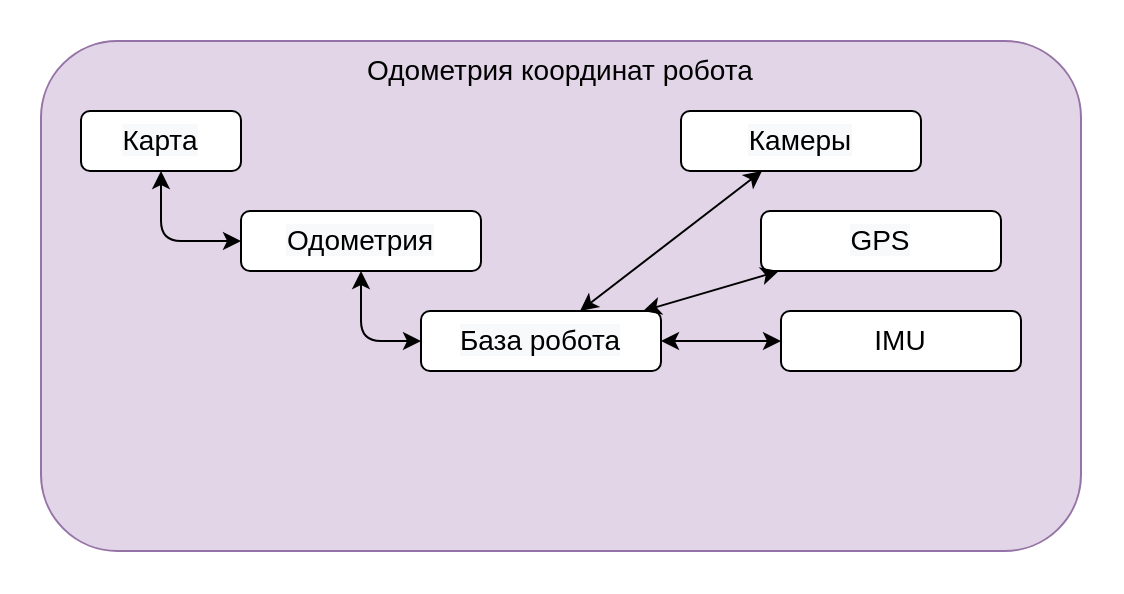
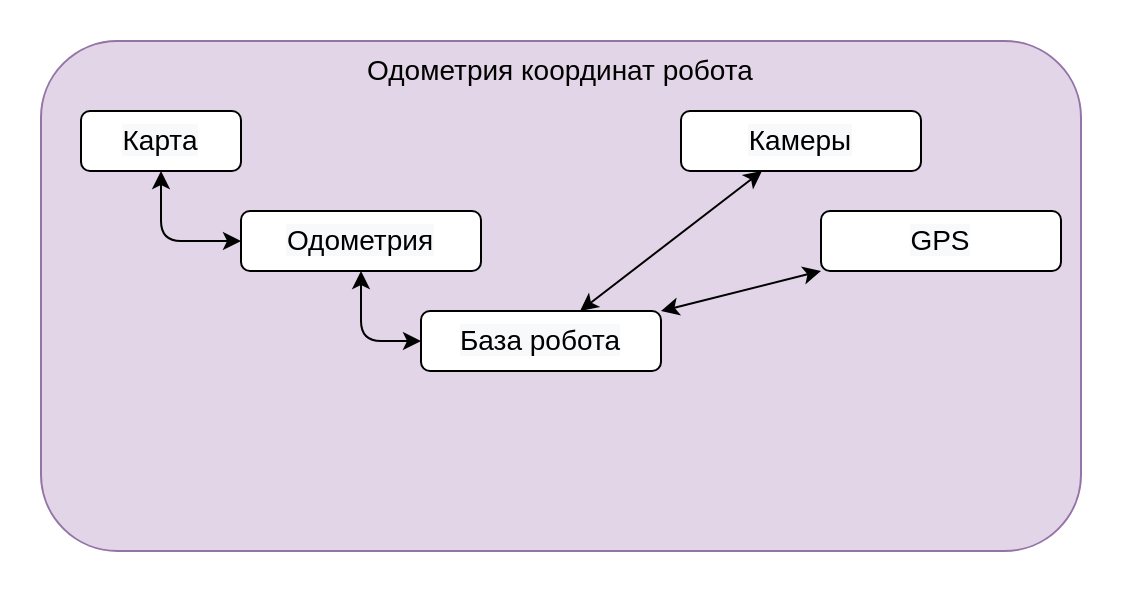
(881, 241) -> (941, 241)
(721, 341) -> none
(901, 341) -> none
